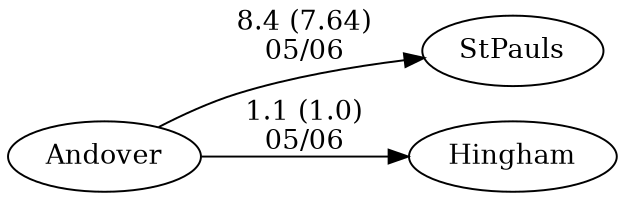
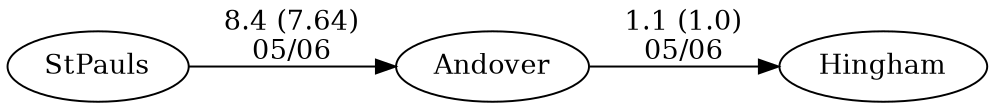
(278, 82) -> (282, 67)
